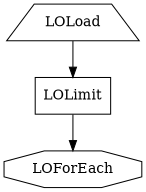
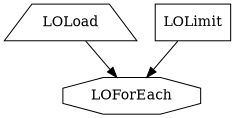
(73, 54) -> (98, 55)
